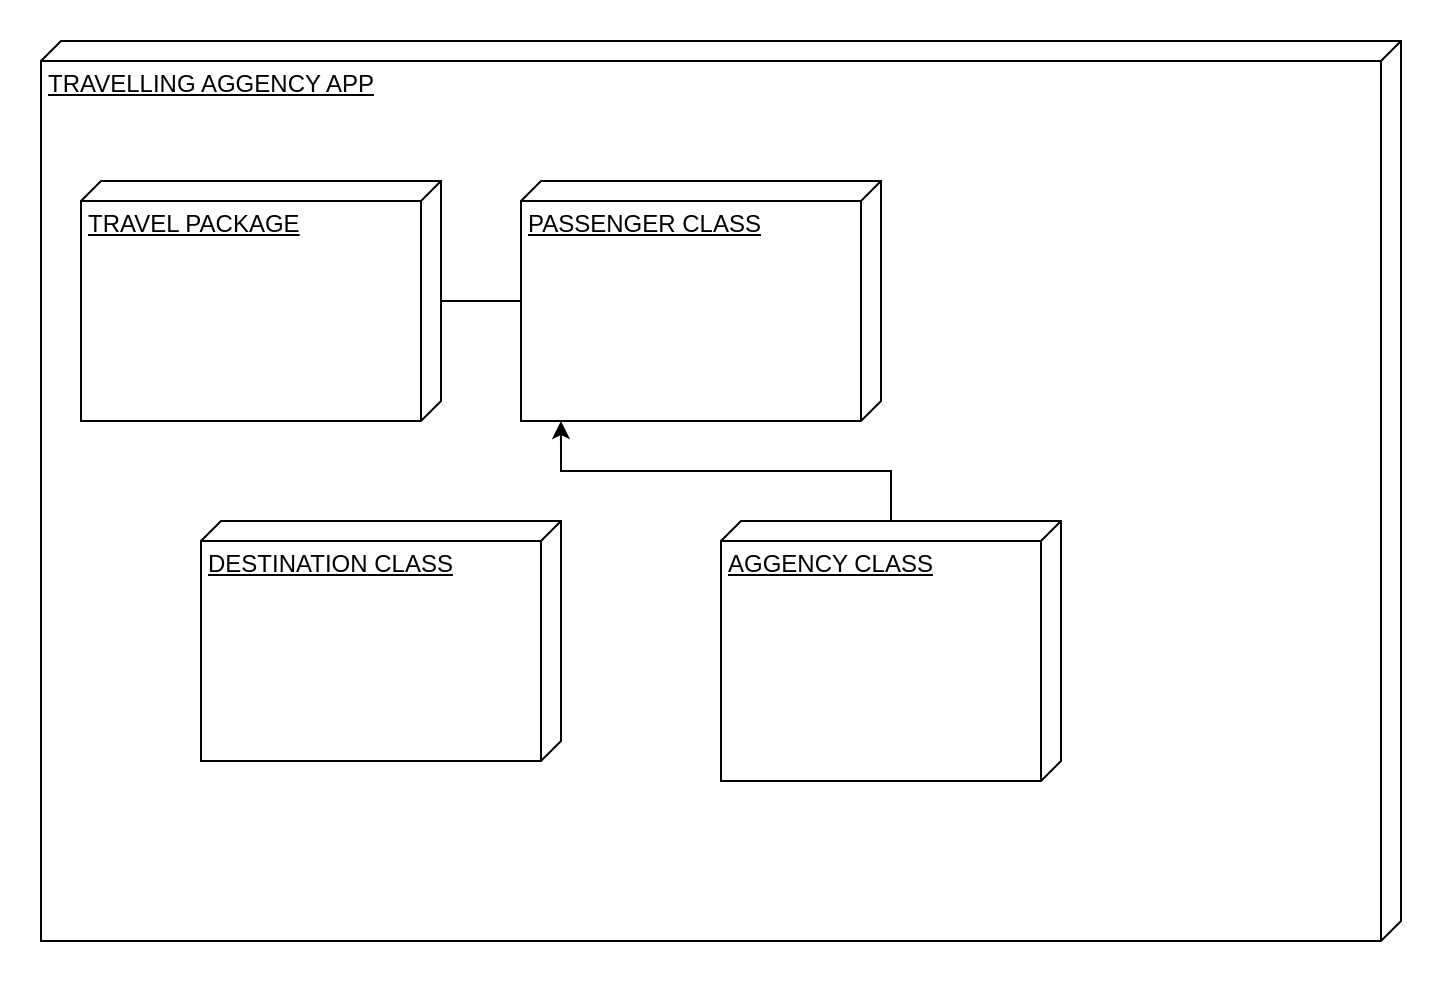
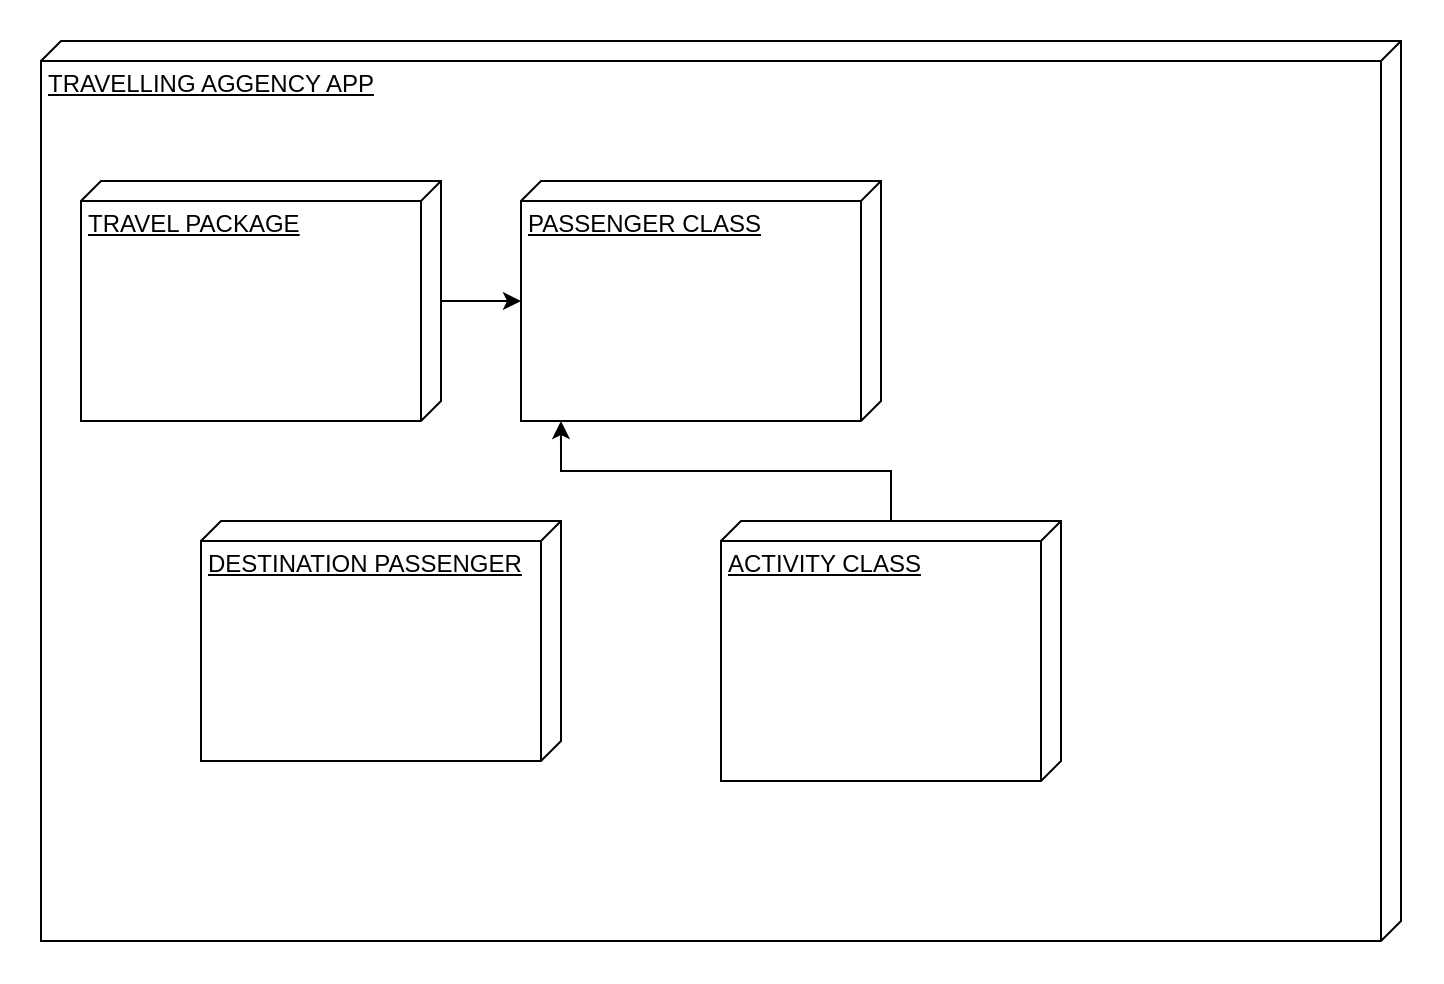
(511, 301) -> (506, 301)
(320, 565) -> (347, 565)
(813, 565) -> (820, 565)
